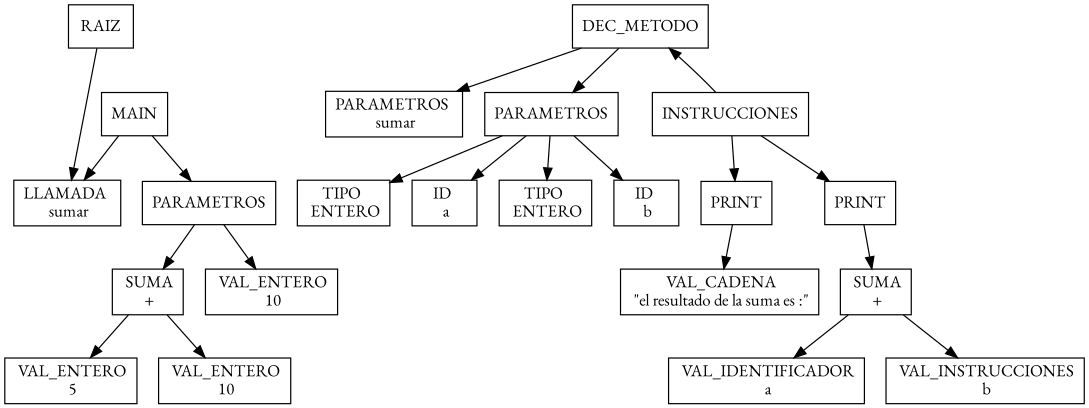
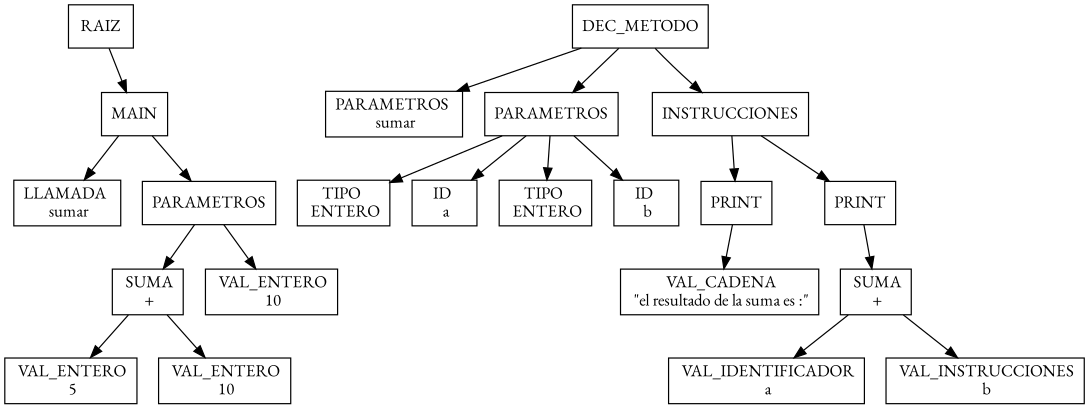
(698, 74) -> (673, 67)
(85, 108) -> (116, 65)
